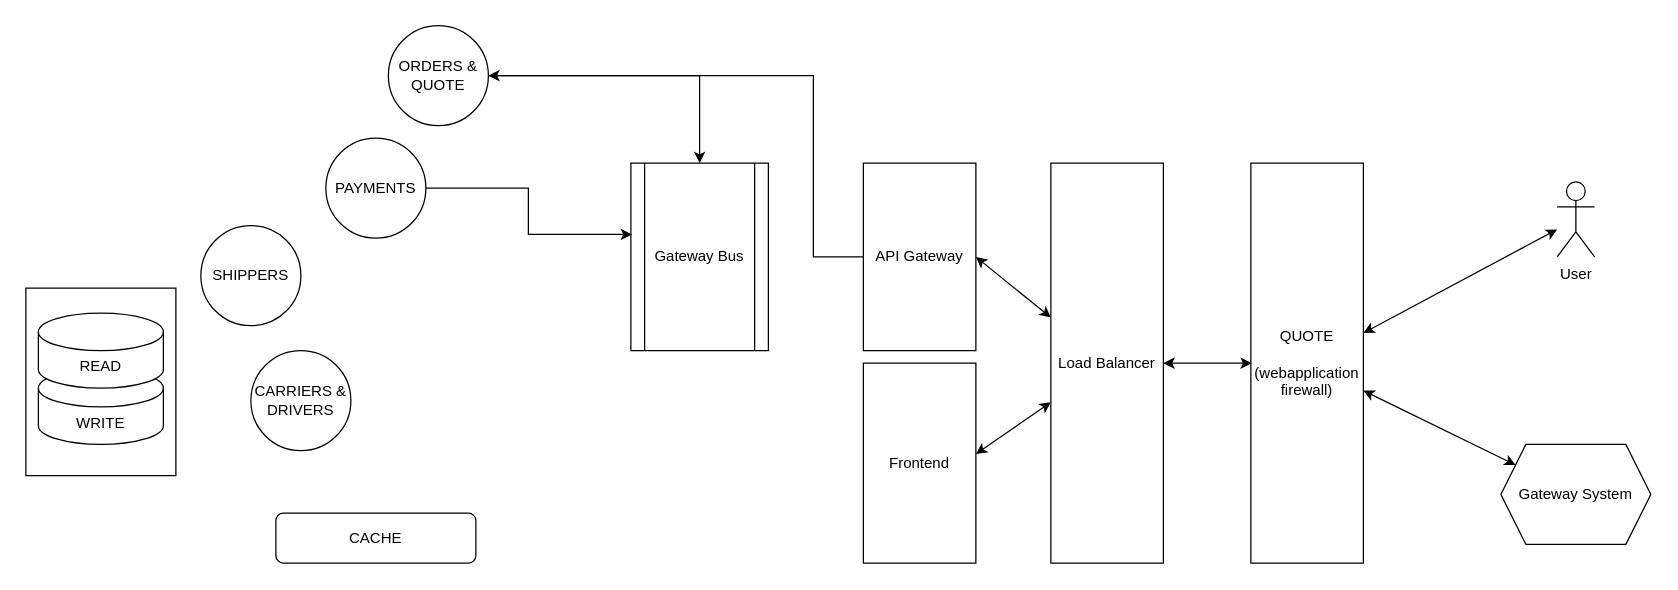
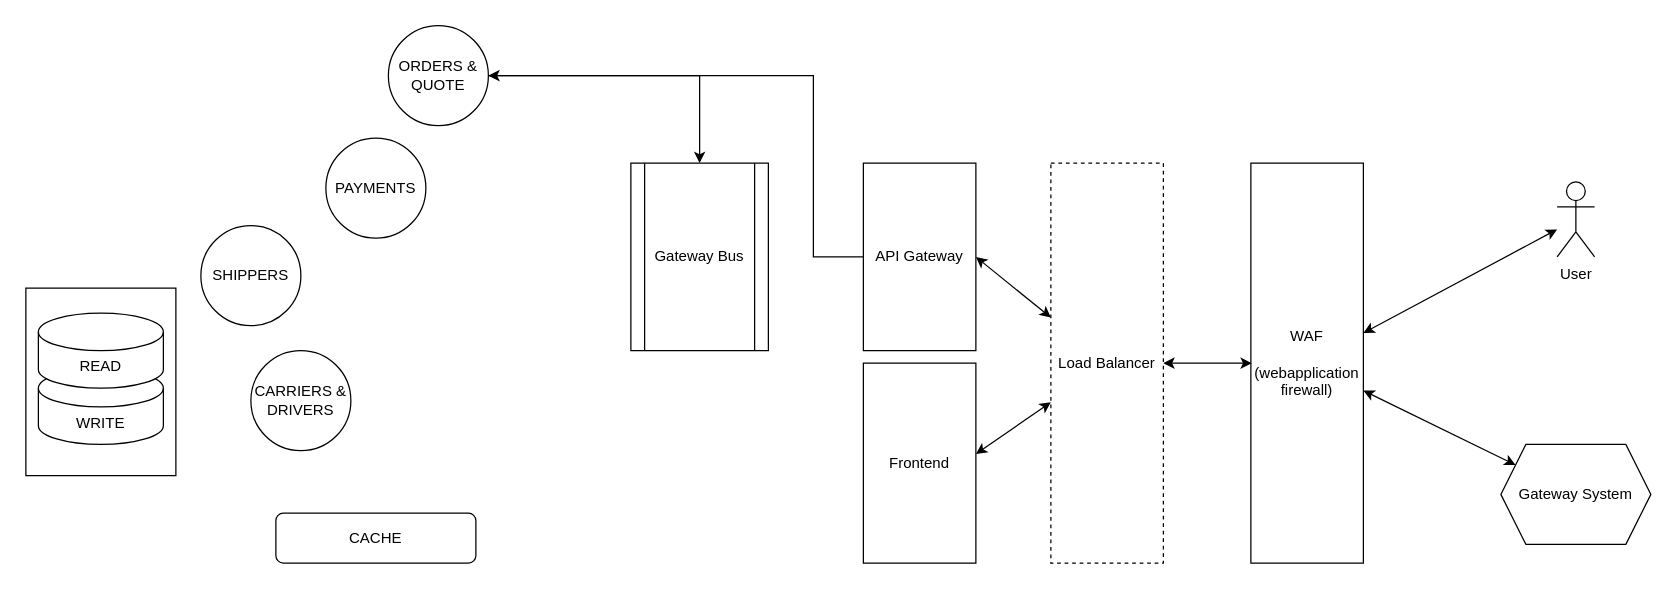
(528, 207) -> none
(1107, 363) -> (1107, 363)
(1307, 363) -> (1307, 363)
